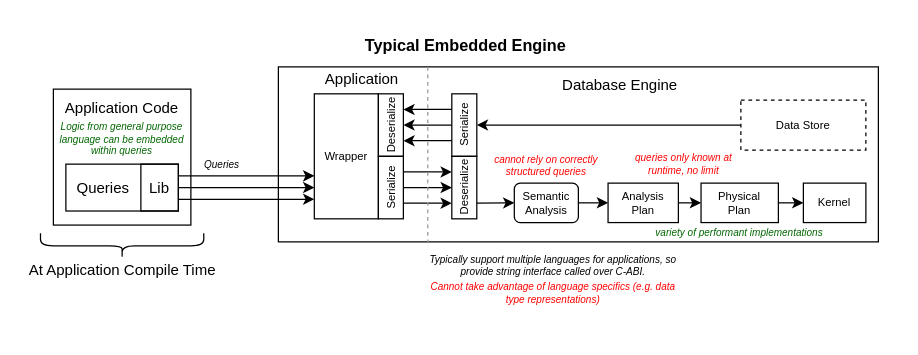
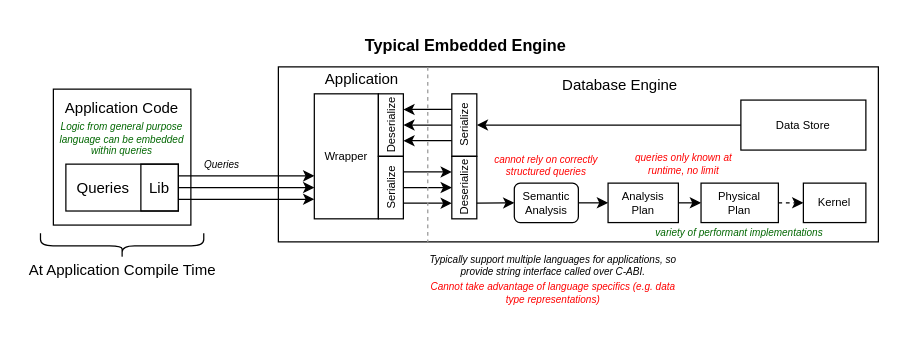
(803, 125) -> (803, 125)
(787, 203) -> (787, 203)
